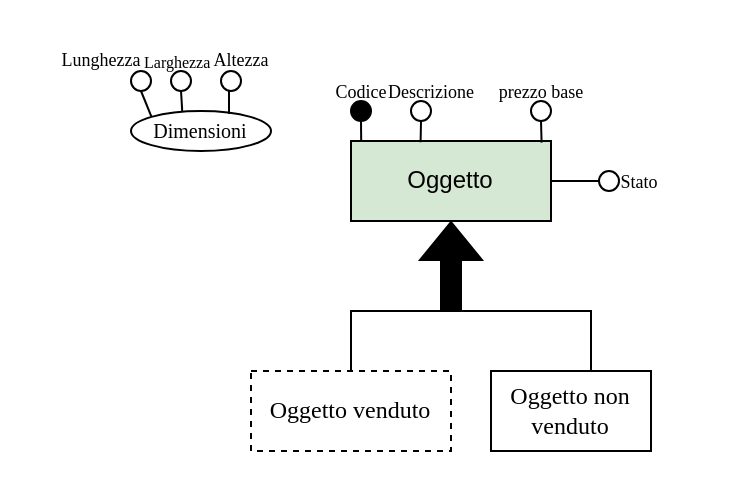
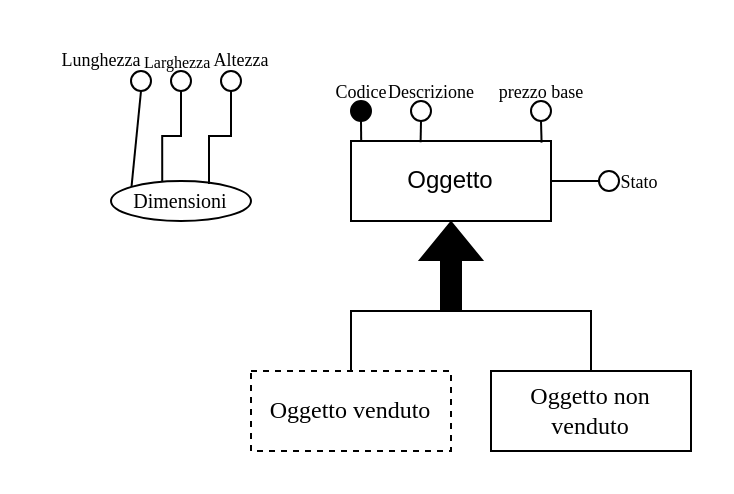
(201, 131) -> (181, 201)
(451, 181) -> (451, 181)
(571, 411) -> (591, 411)
